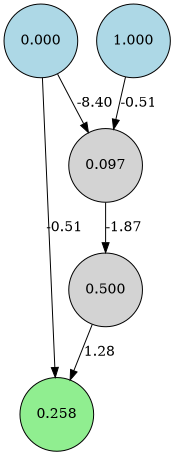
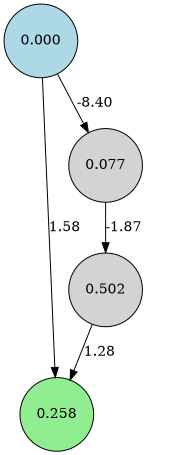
(133, 41) -> none
(106, 165) -> (106, 165)
(65, 228) -> (65, 228)
(106, 290) -> (106, 290)
